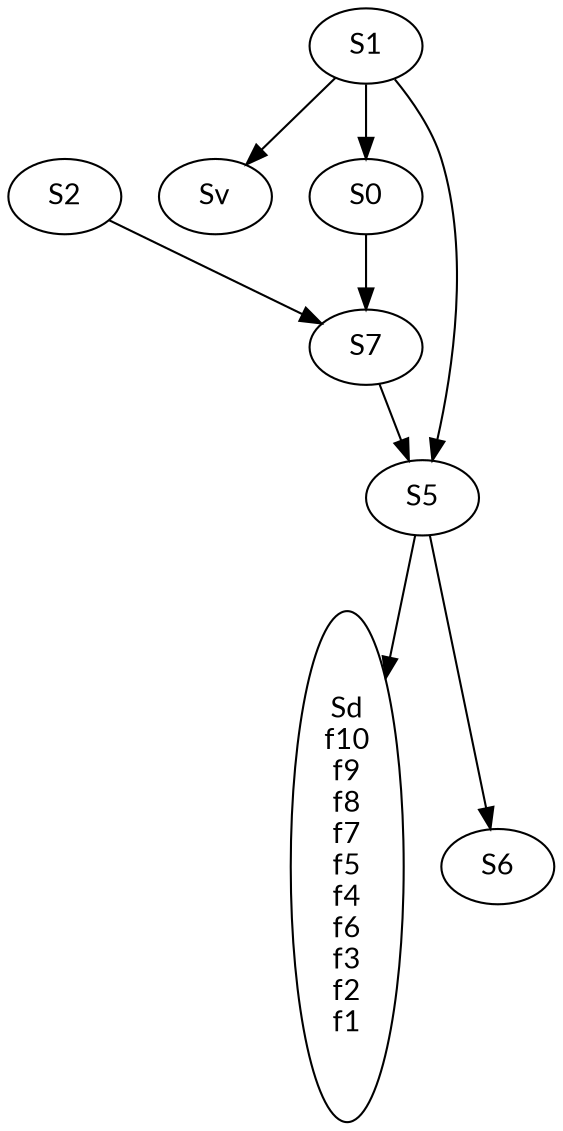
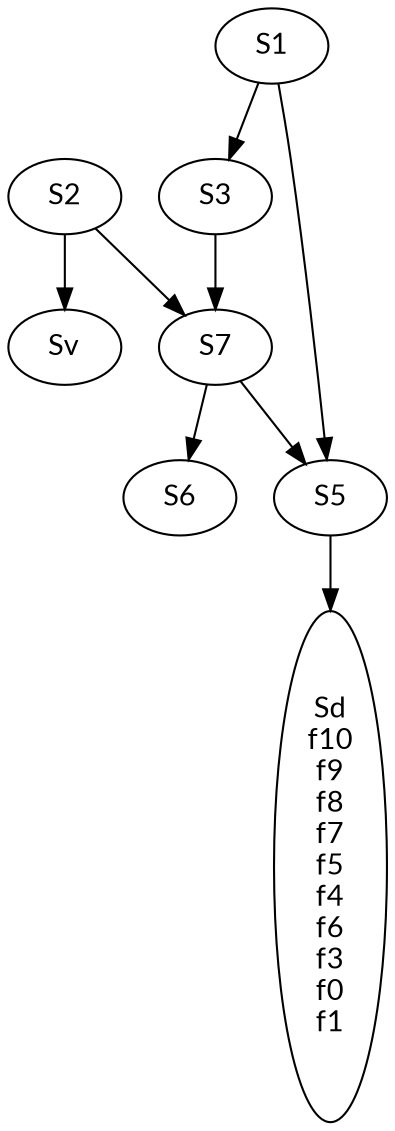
(298, 114) -> (65, 262)
(366, 197) -> (215, 197)
(458, 672) -> (200, 412)
(347, 867) -> (330, 867)
